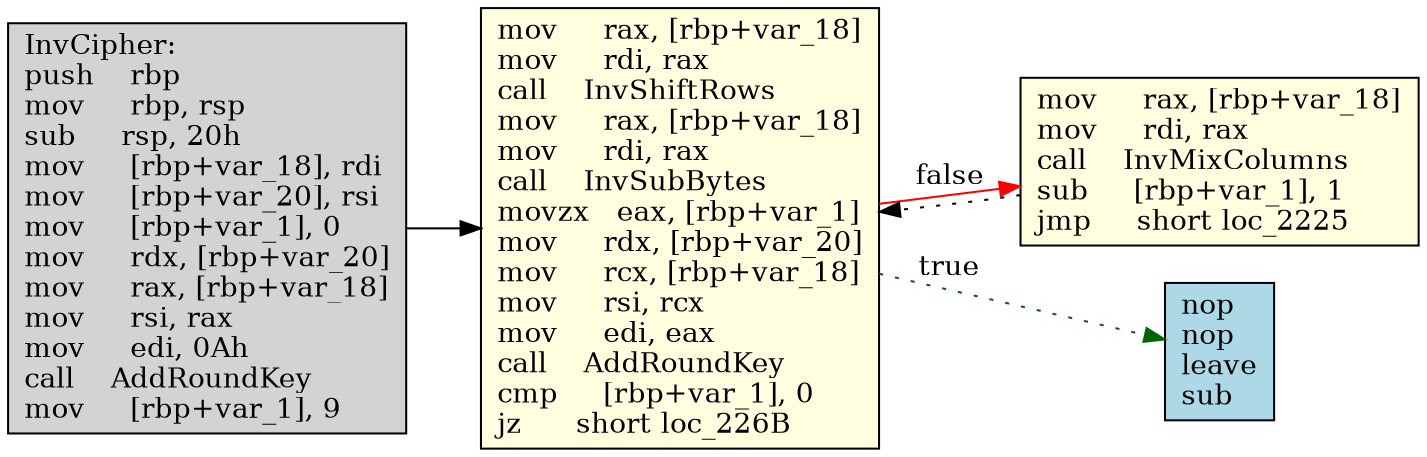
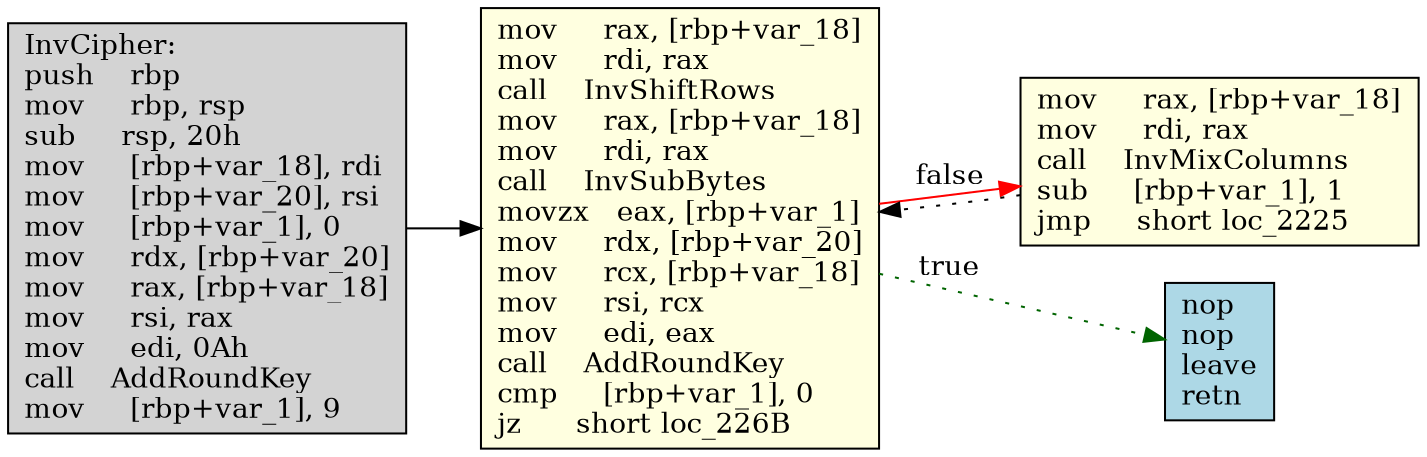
(1220, 352) -> (1220, 352)
